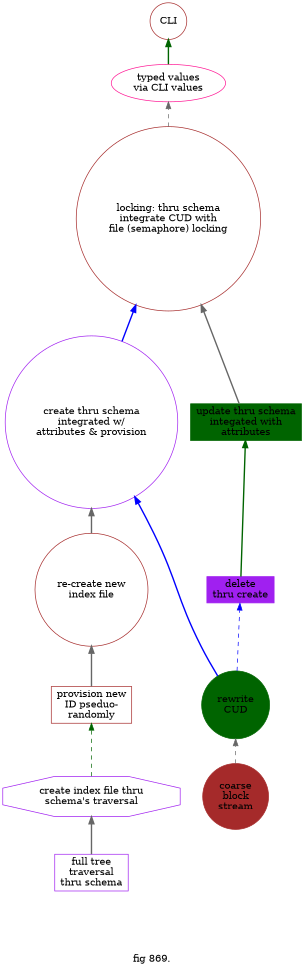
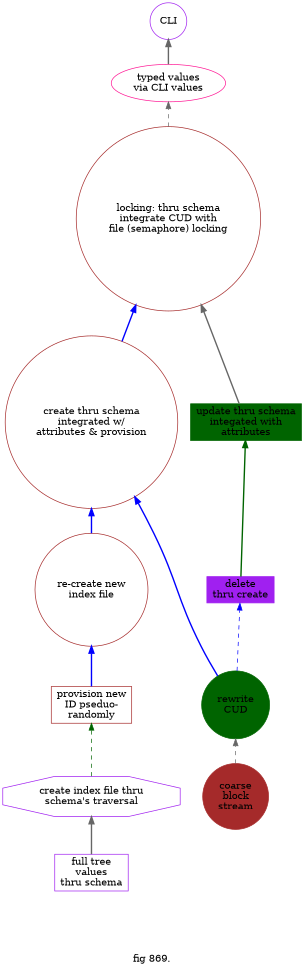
(168, 21) -> (168, 21)
(168, 55) -> (168, 55)
(91, 422) -> (91, 422)
(91, 524) -> (91, 524)
(91, 670) -> (91, 670)
(91, 873) -> (91, 873)
